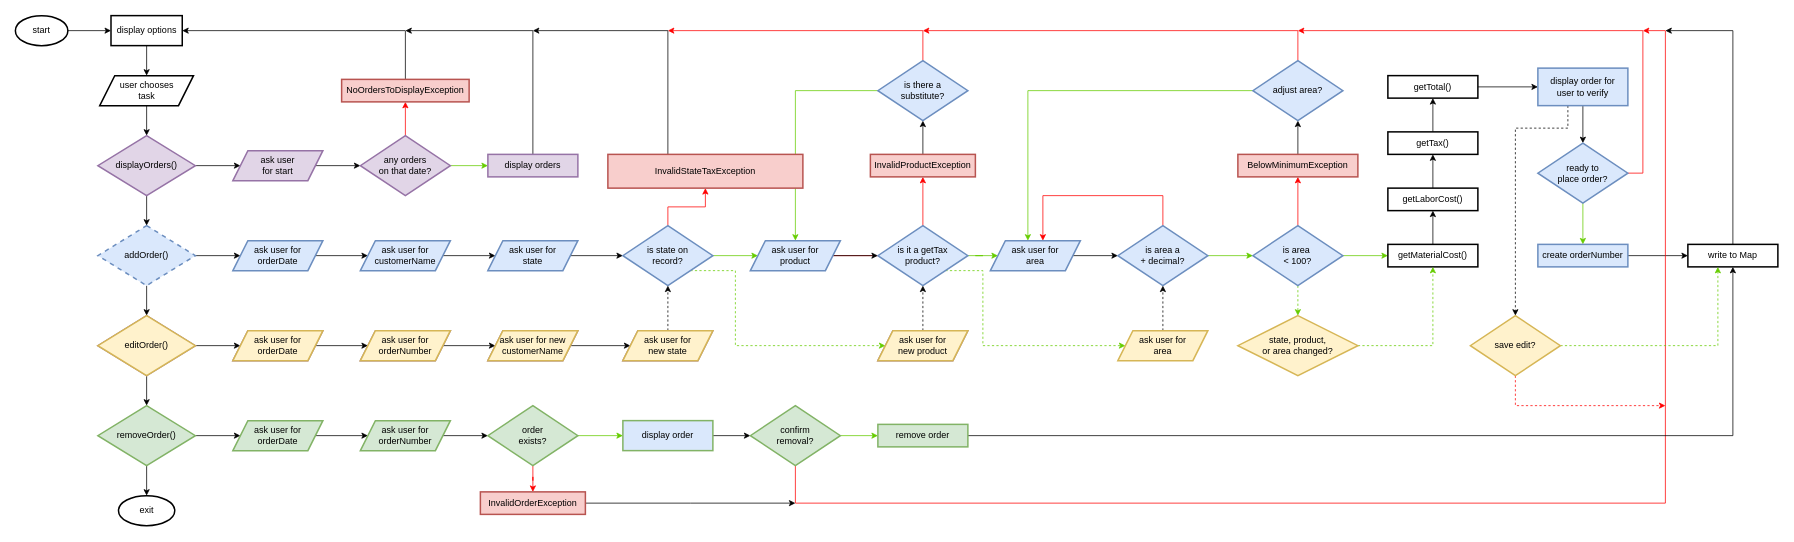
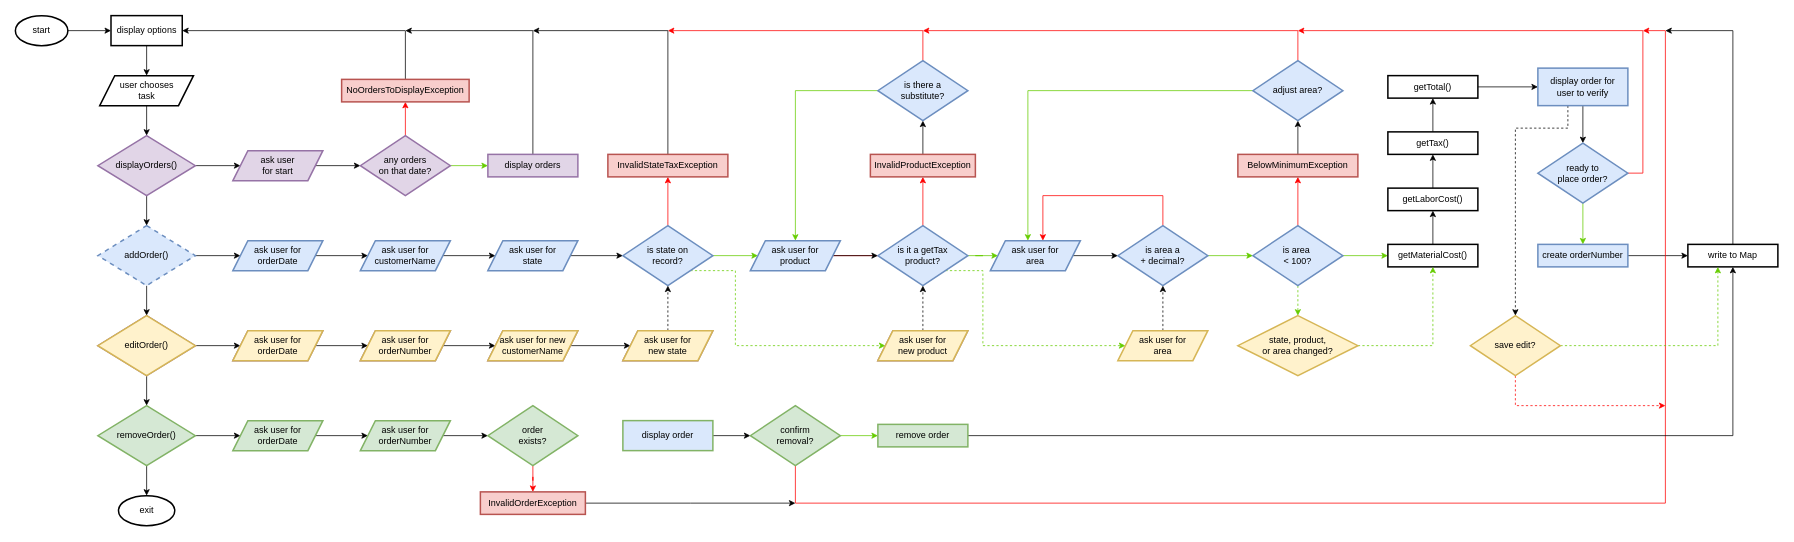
(705, 171) -> (668, 165)
(598, 435) -> none
